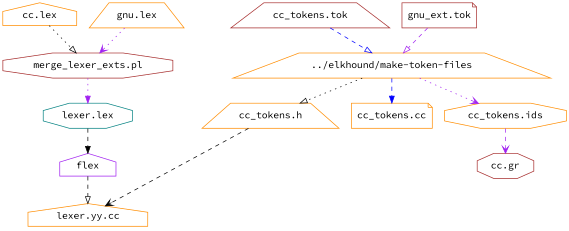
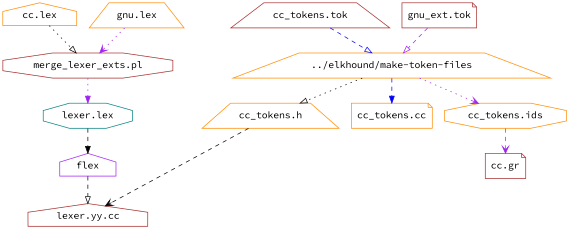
(506, 166) -> (506, 166)
(88, 216) -> (88, 216)
